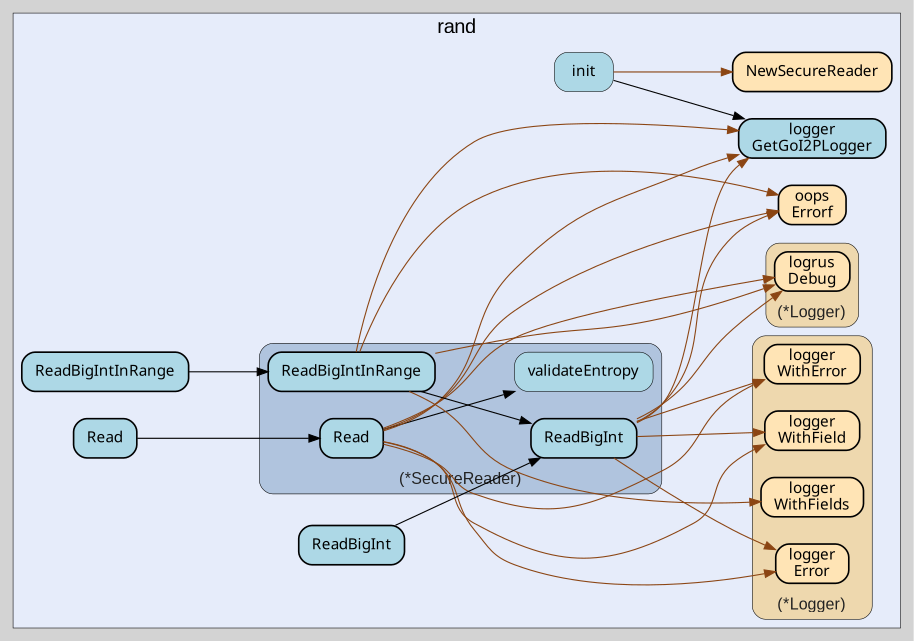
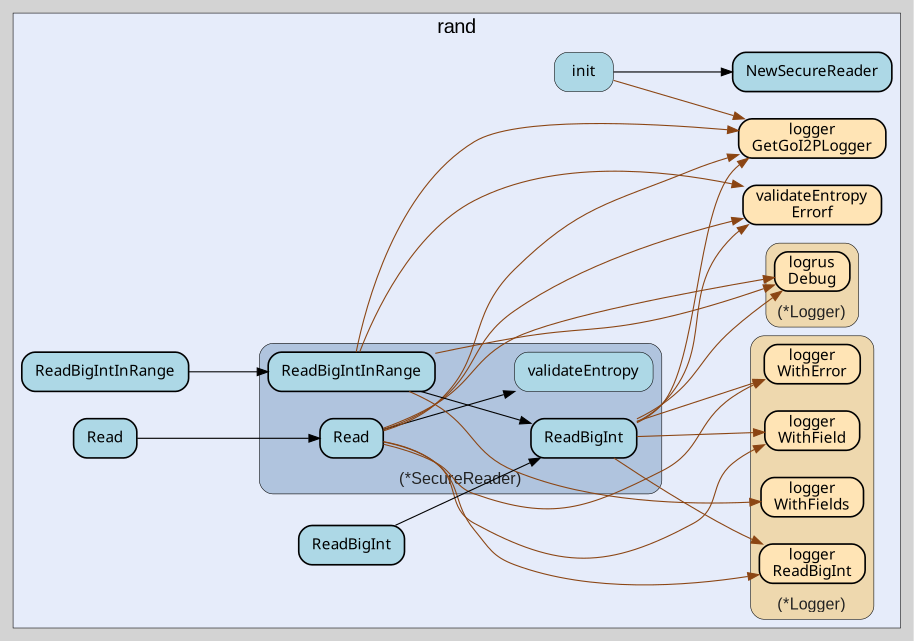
(667, 72) -> (667, 72)
(812, 72) -> (812, 72)
(674, 98) -> (674, 98)
(812, 138) -> (812, 138)
(812, 205) -> (812, 205)
(812, 564) -> (812, 564)
